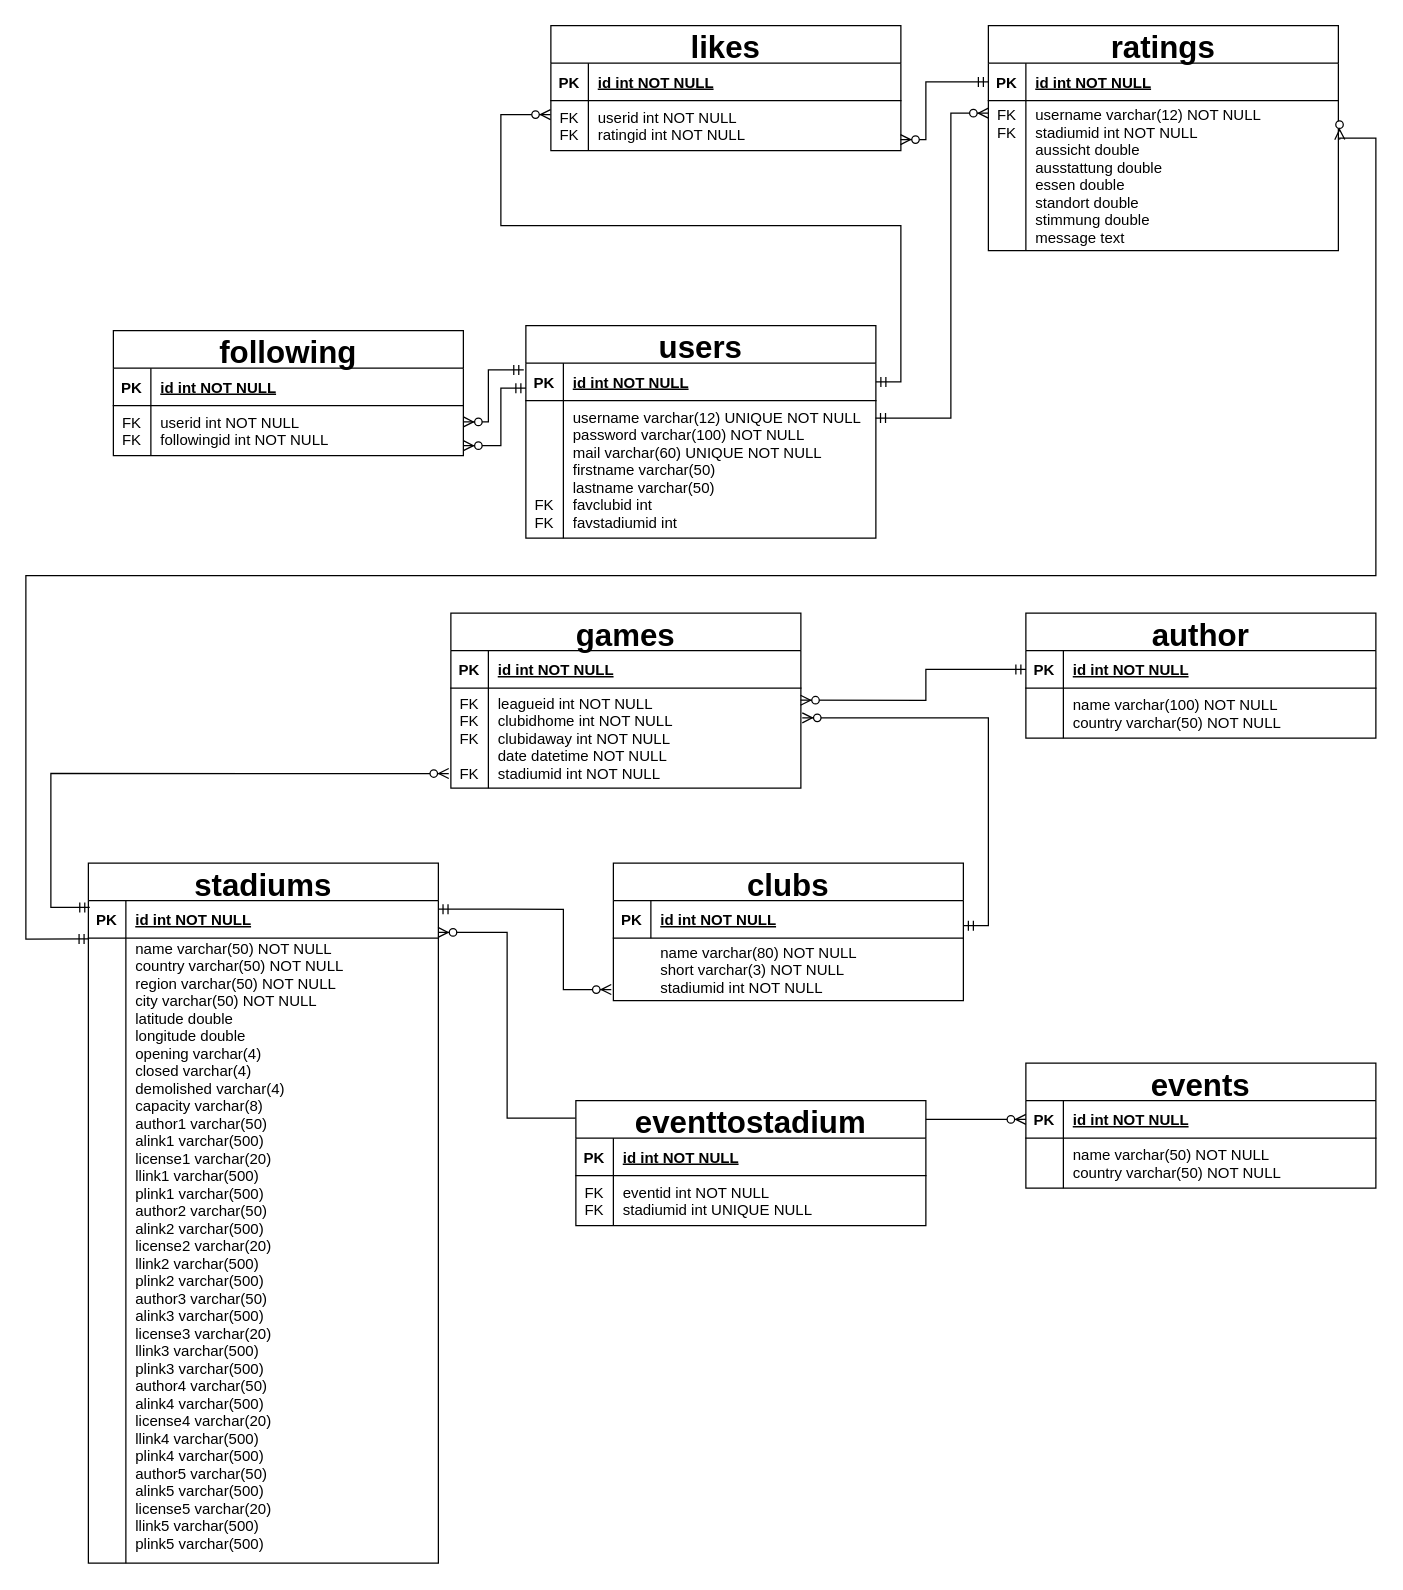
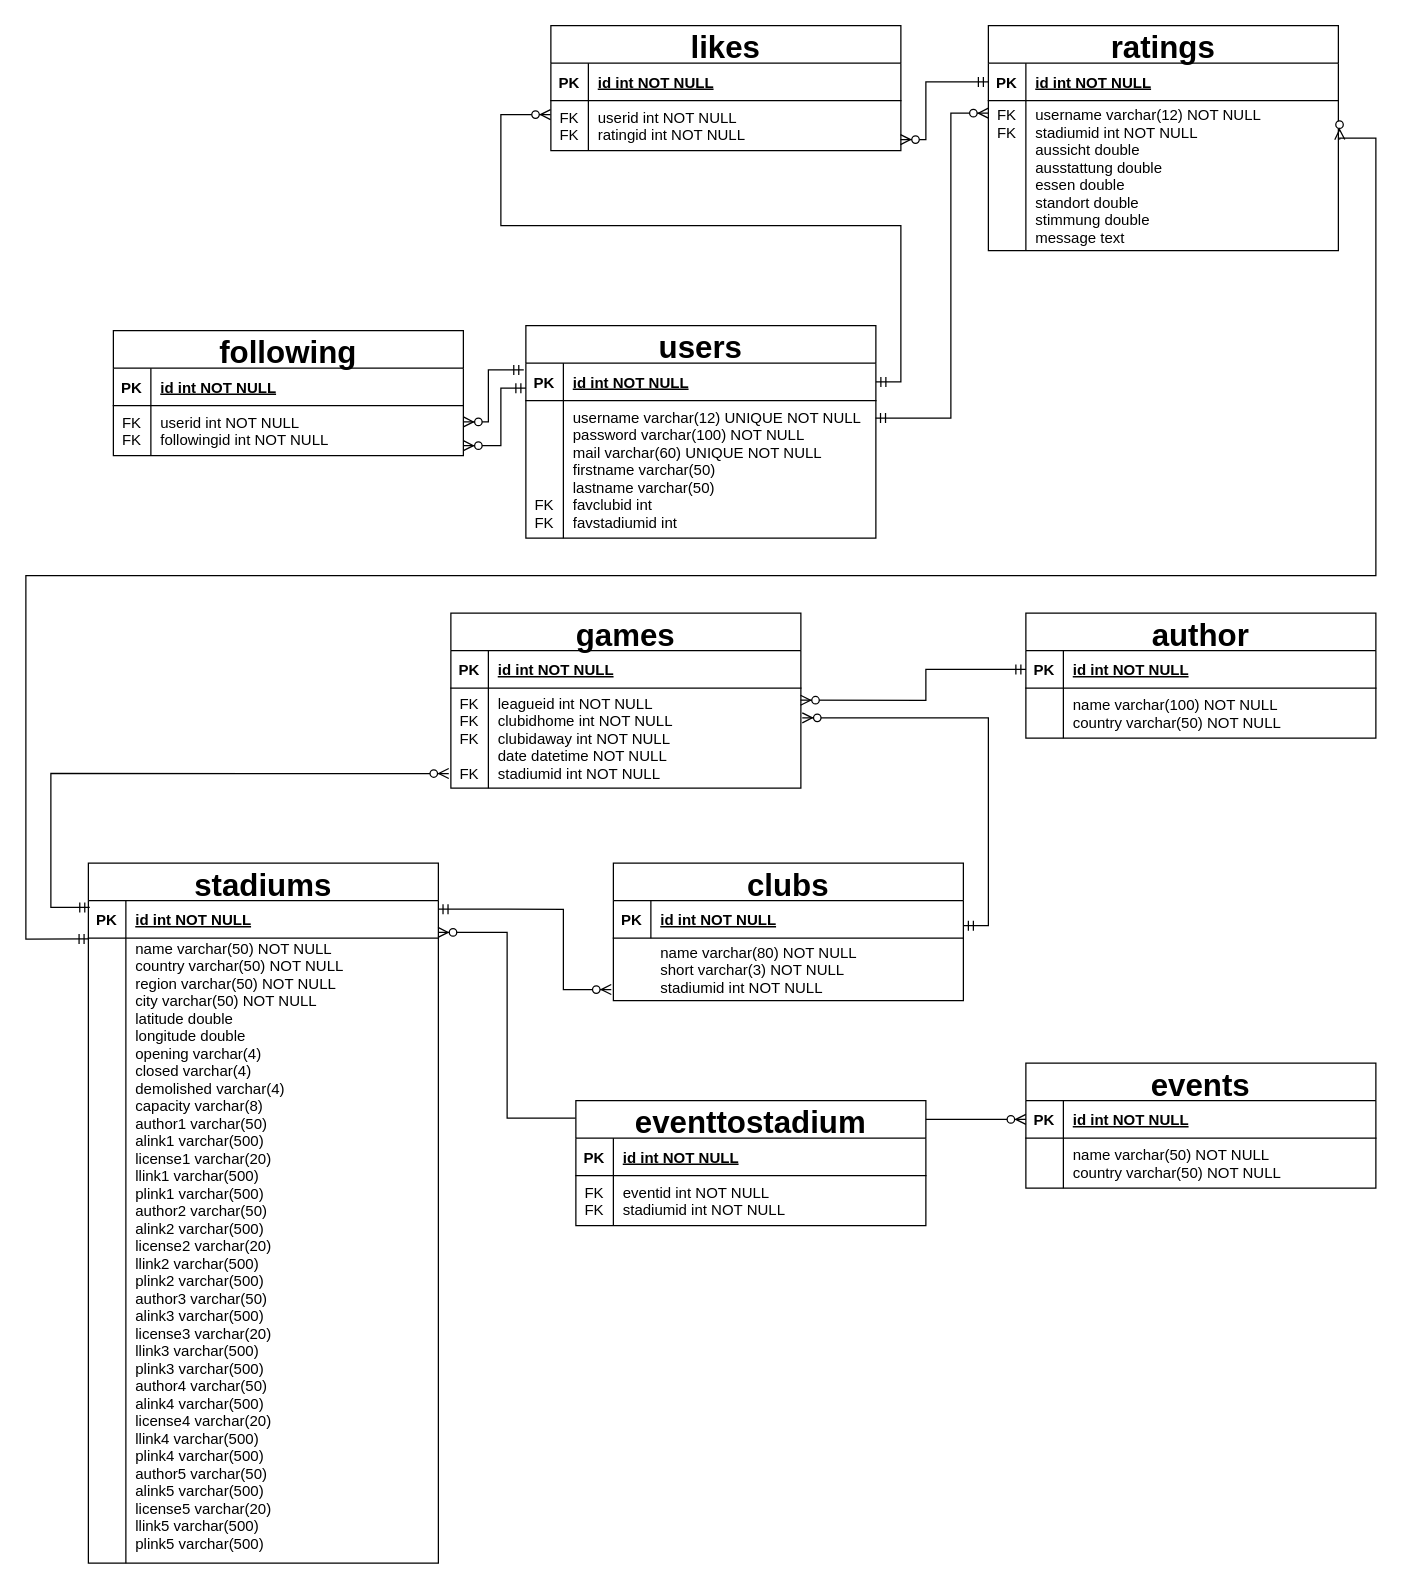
(697, 1193) -> (697, 1193)
